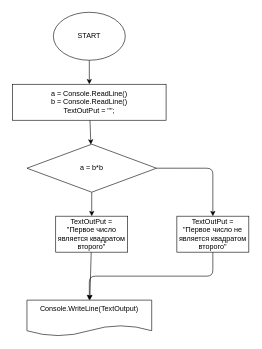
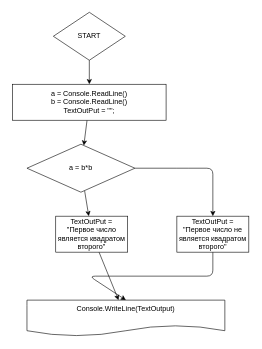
(89, 36) -> (89, 36)
(92, 168) -> (81, 168)
(89, 318) -> (126, 318)
